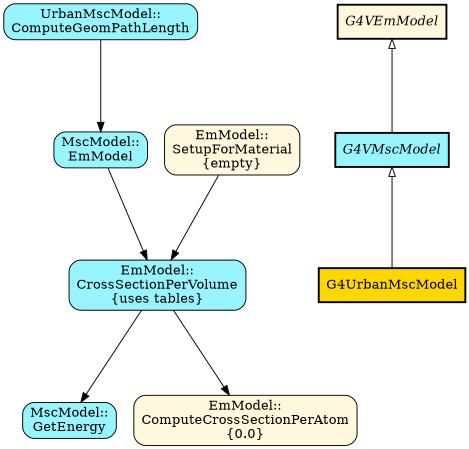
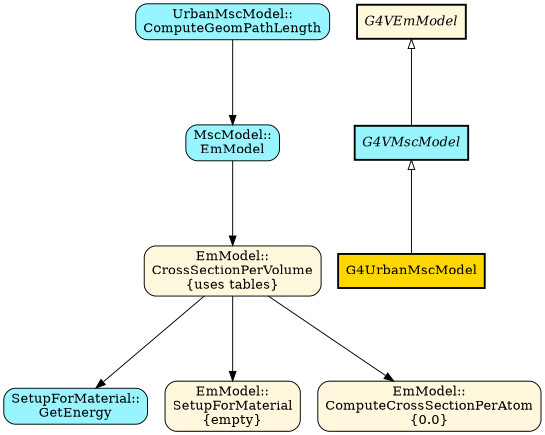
(197, 213) -> (233, 334)
(157, 285) -> (233, 271)
(70, 420) -> (76, 406)
